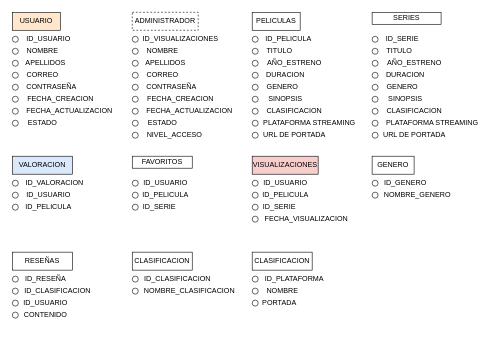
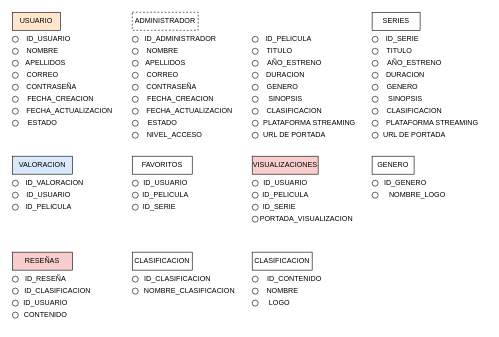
(407, 18) -> (396, 21)
(276, 21) -> none
(181, 39) -> (181, 39)
(162, 162) -> (162, 165)
(418, 195) -> (418, 195)
(307, 219) -> (307, 219)
(42, 261) -> (42, 261)
(295, 279) -> (295, 279)
(280, 303) -> (280, 303)
